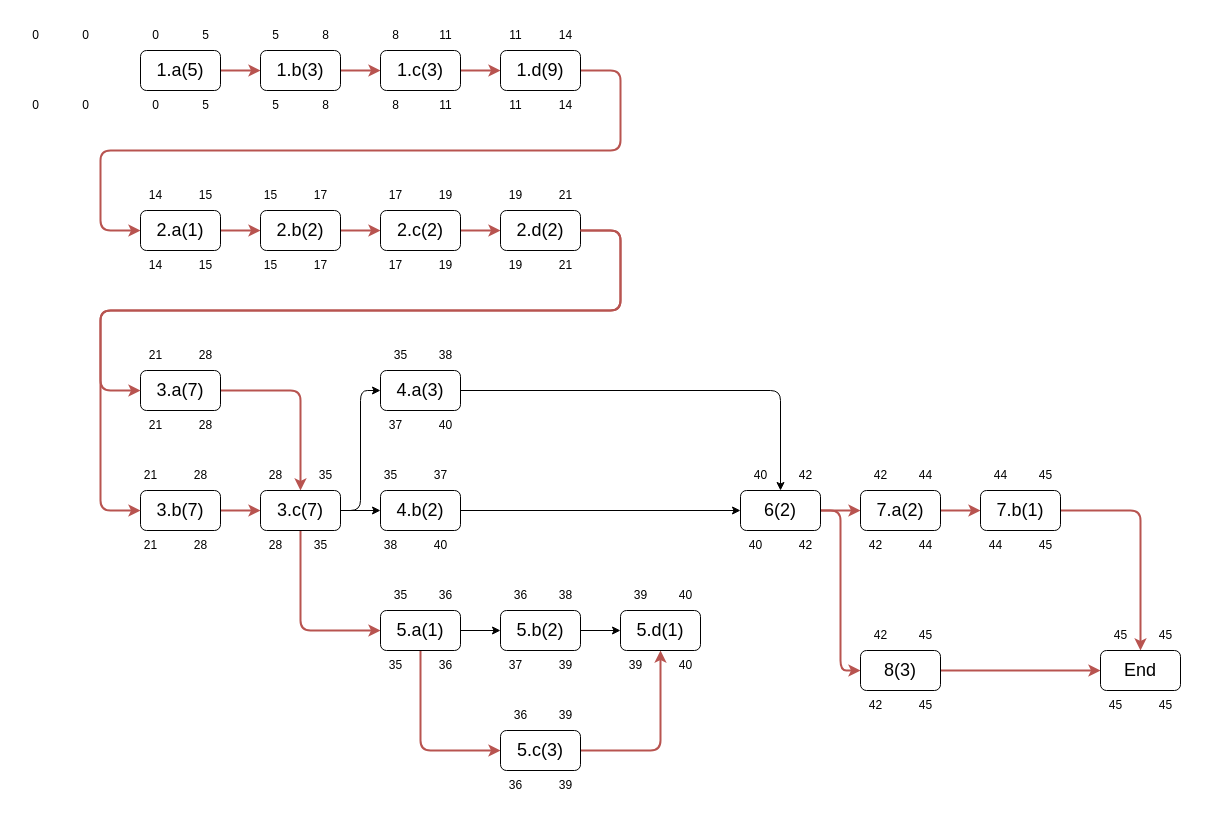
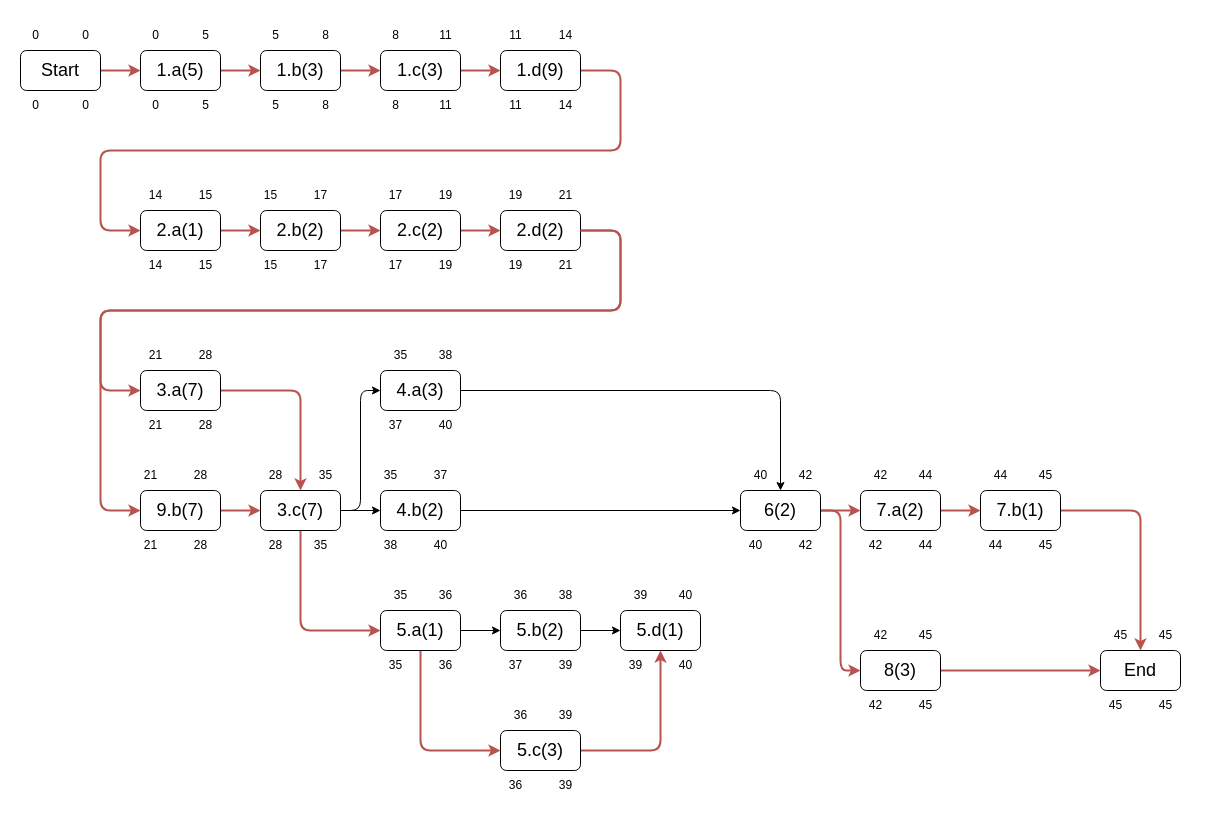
none -> (61, 71)
none -> (116, 71)
(181, 511) -> (181, 511)
